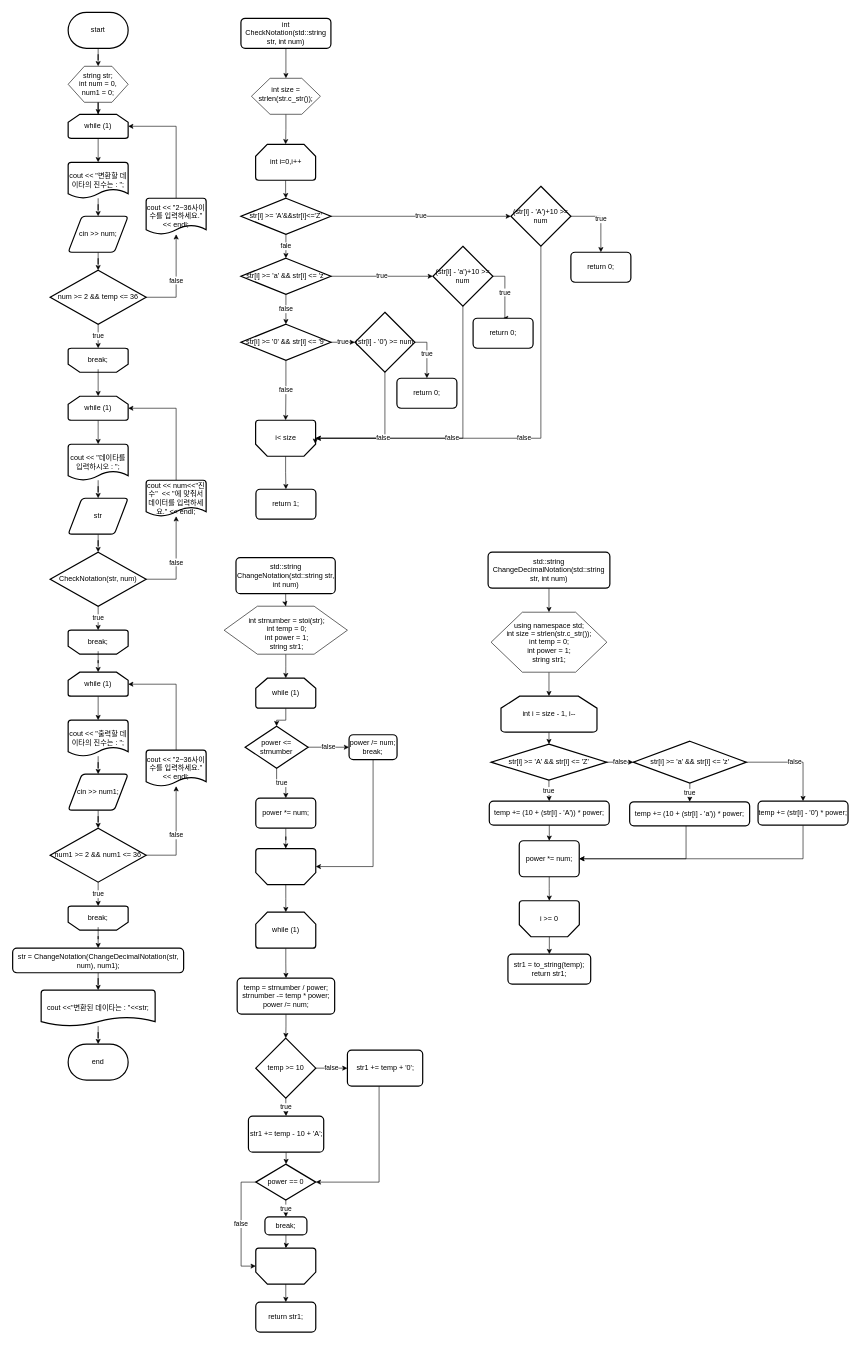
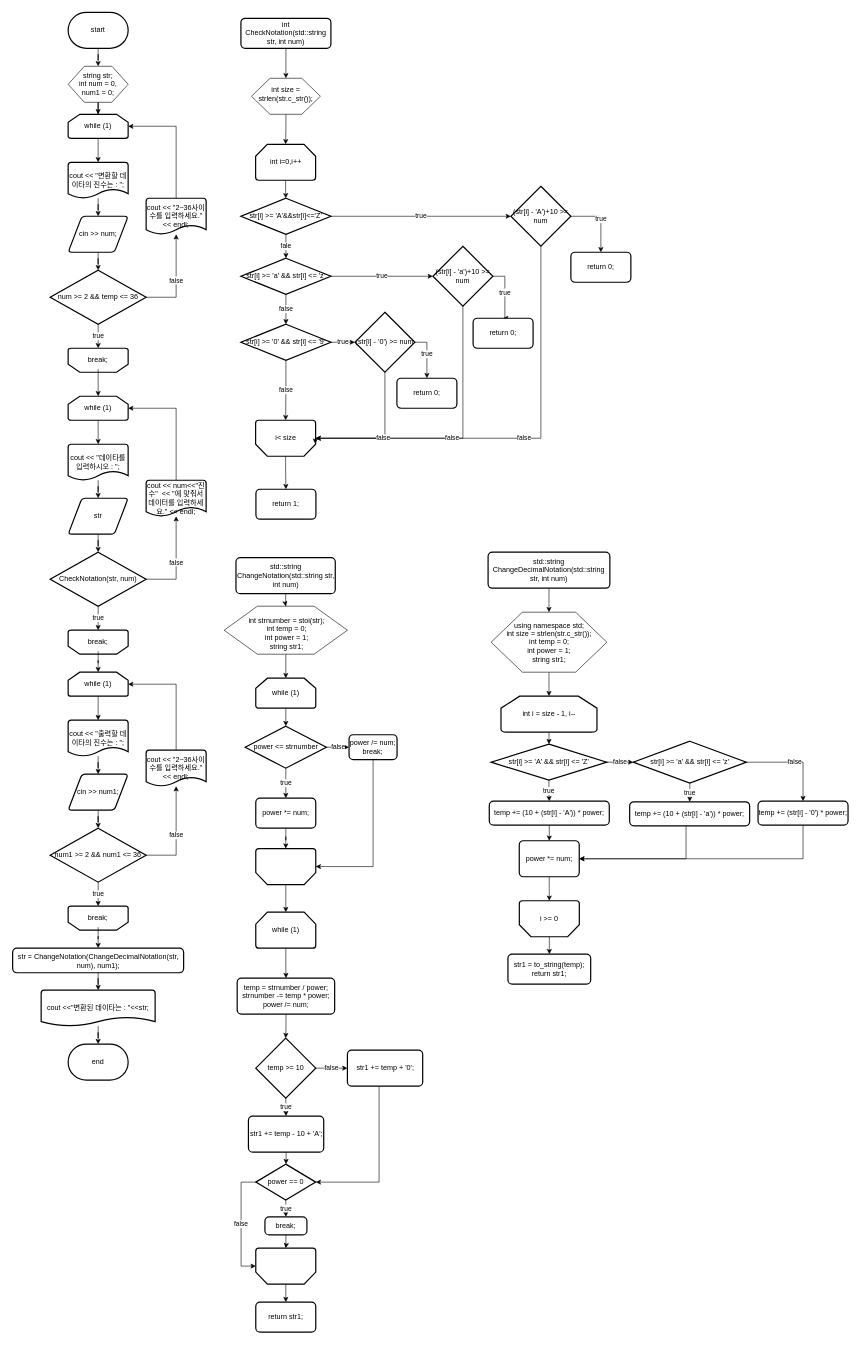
(277, 747) -> (286, 747)
